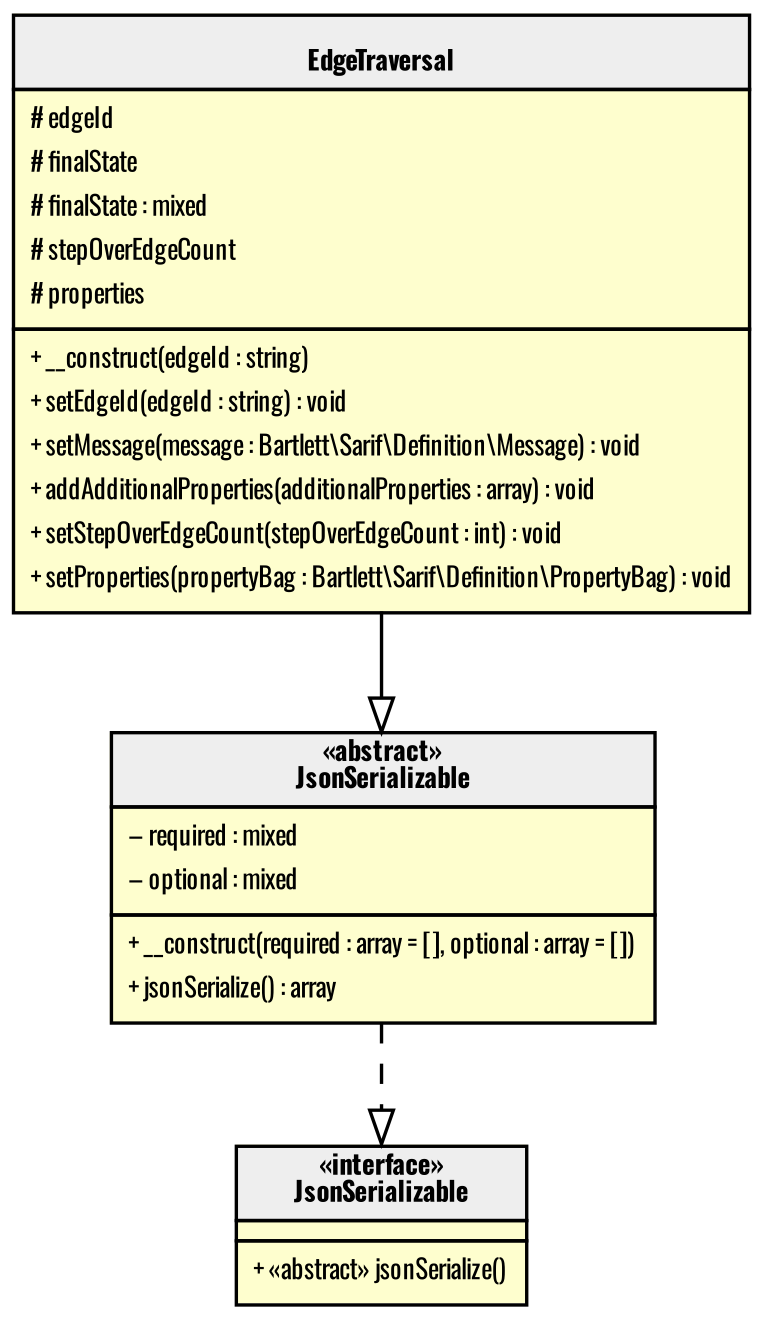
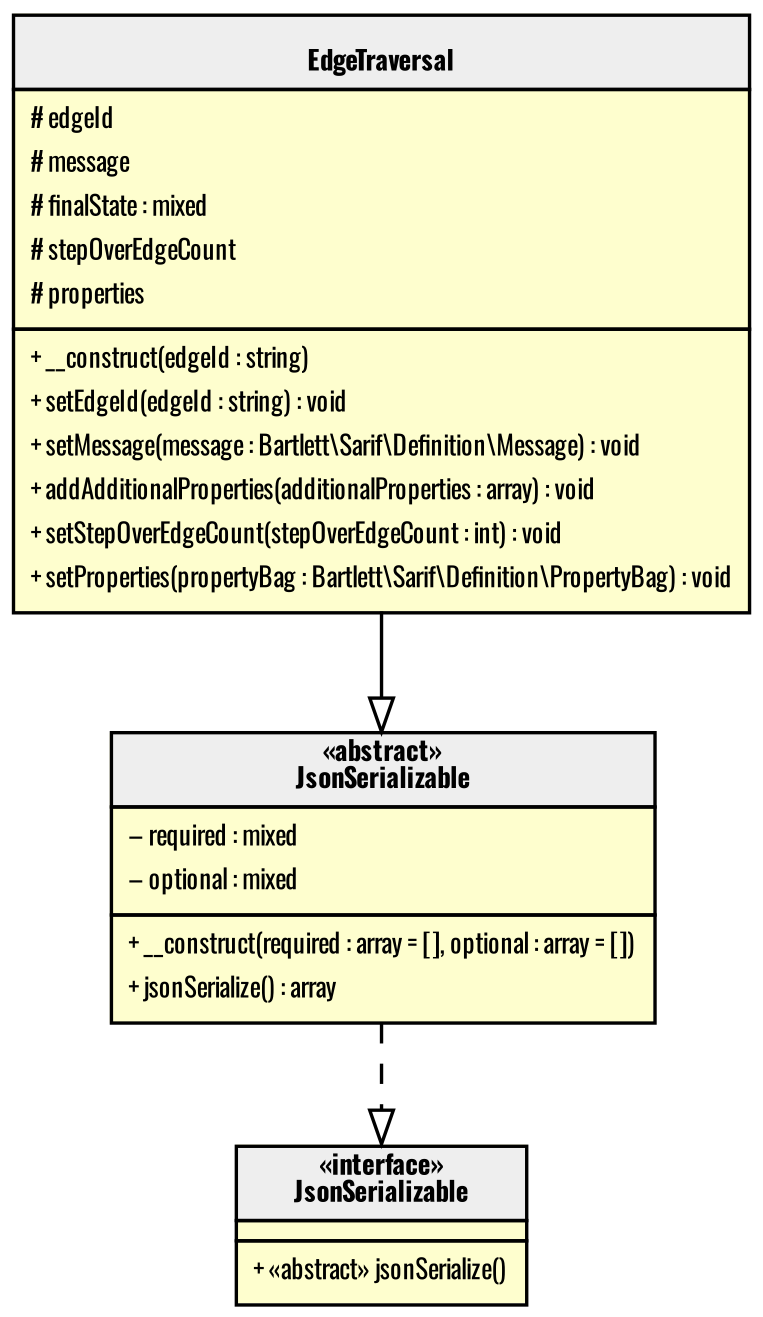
(84, 164) -> (81, 164)
